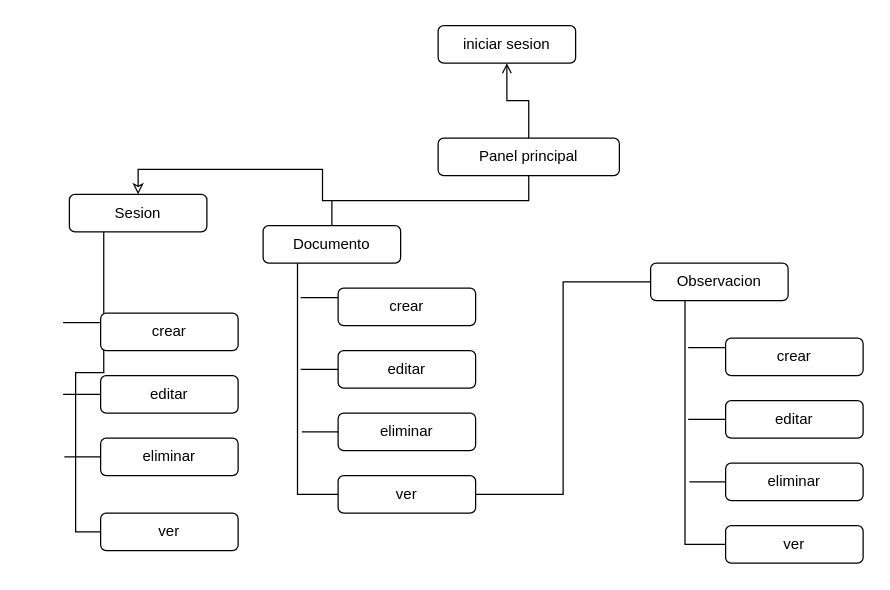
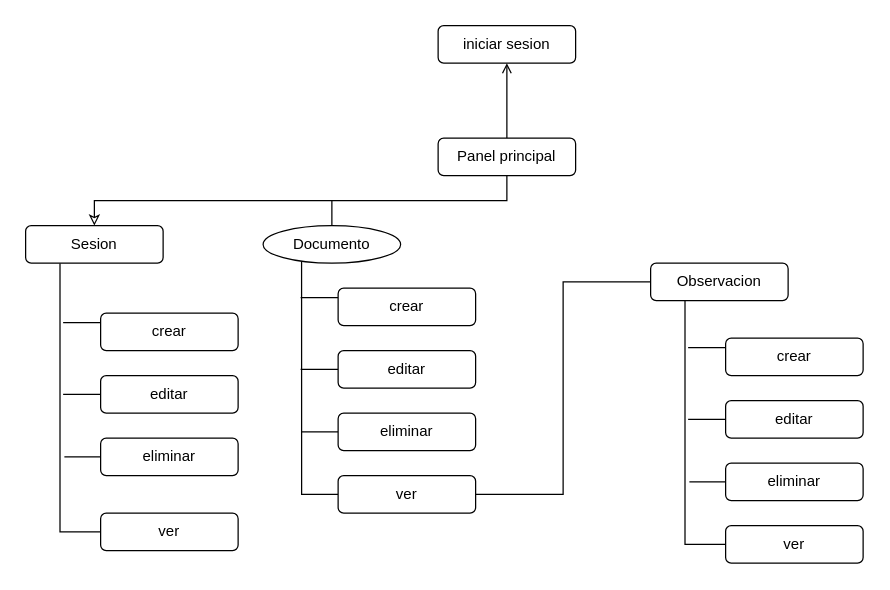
(529, 157) -> (507, 157)
(138, 213) -> (94, 244)
(332, 244) -> (332, 244)
